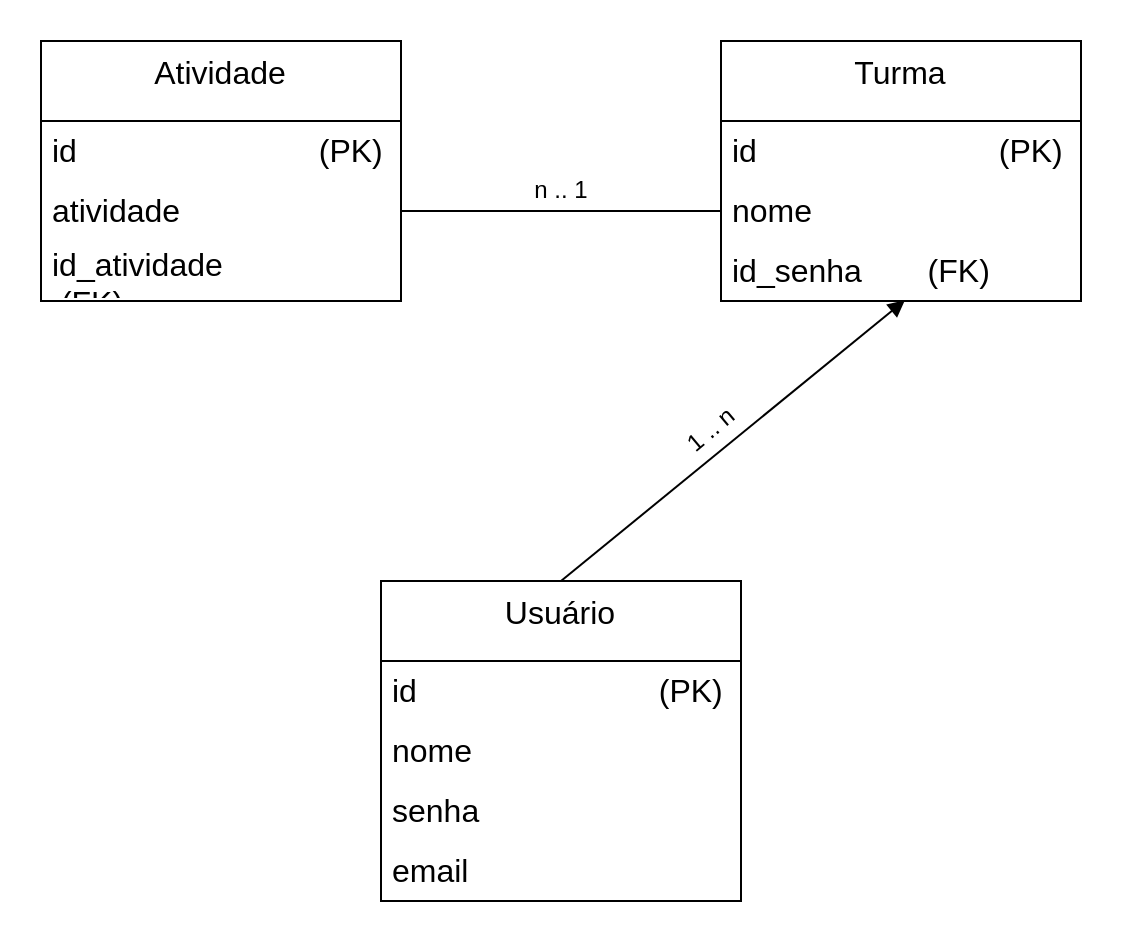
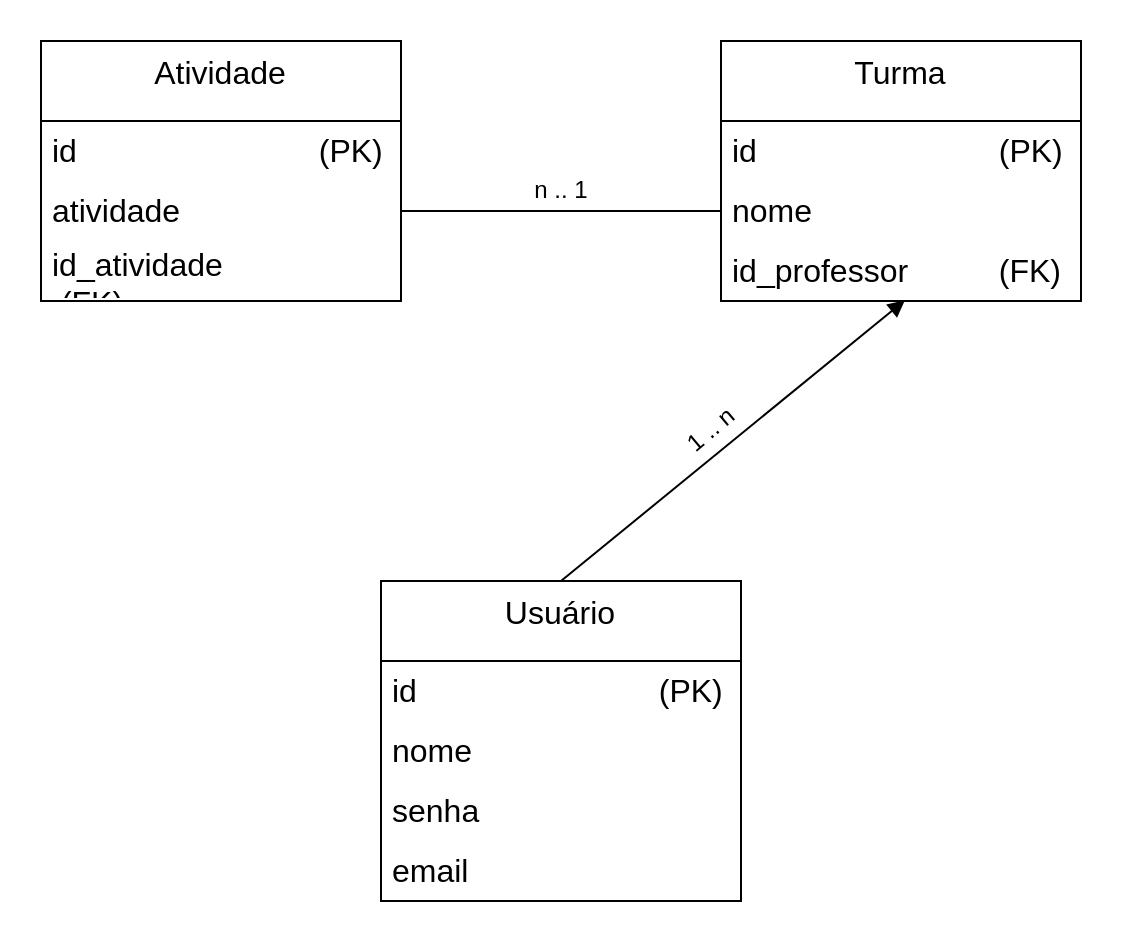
(891, 271) -> (903, 271)
